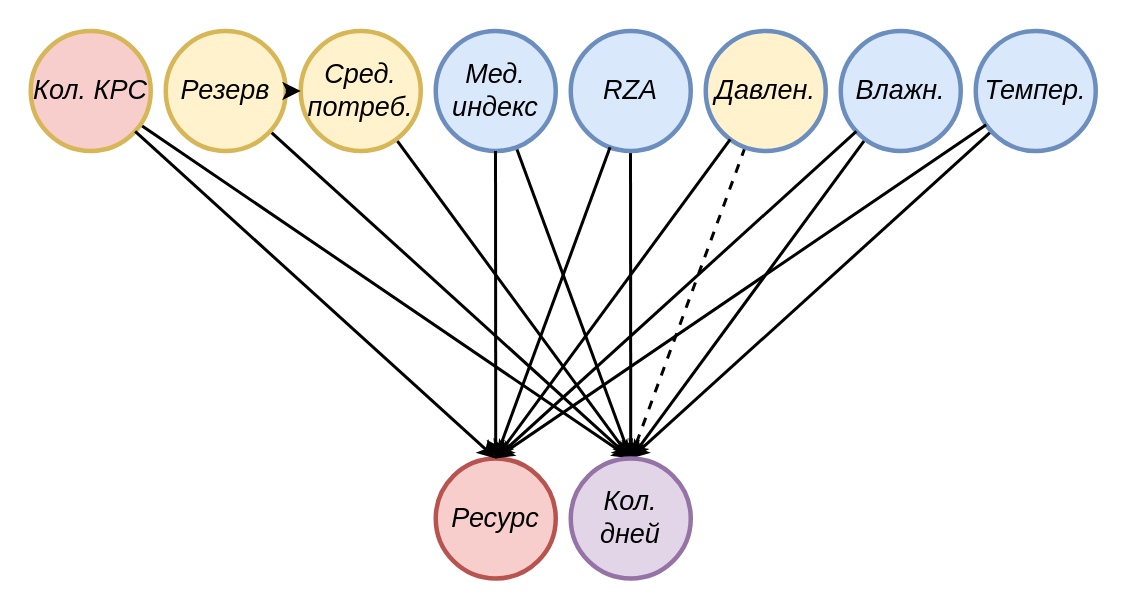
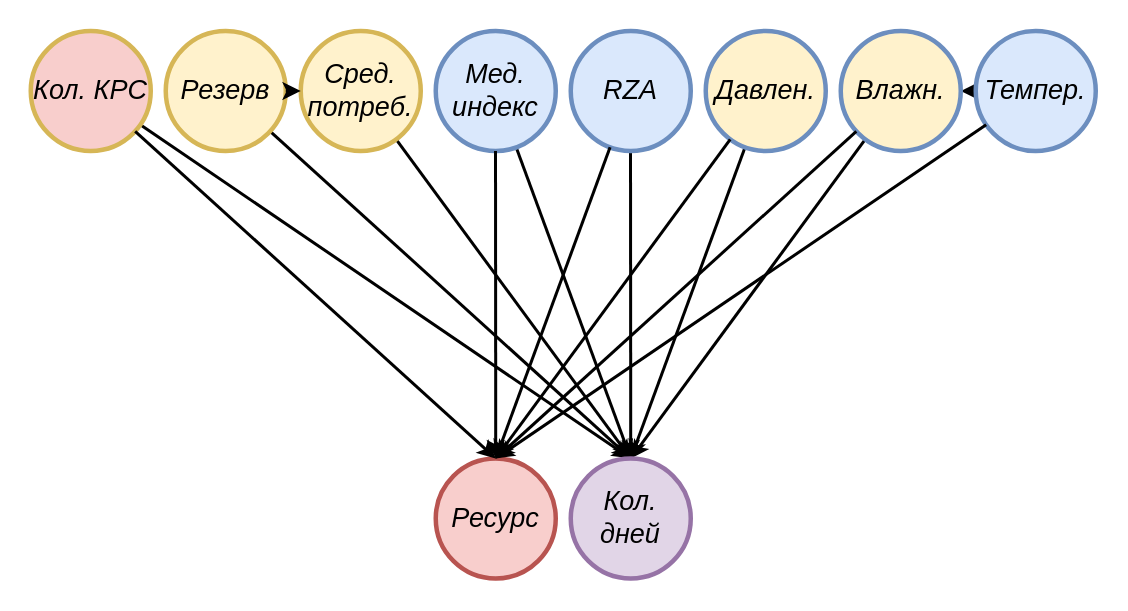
(901, 91) -> (901, 91)
(722, 210) -> (722, 210)
(816, 291) -> (974, 91)
